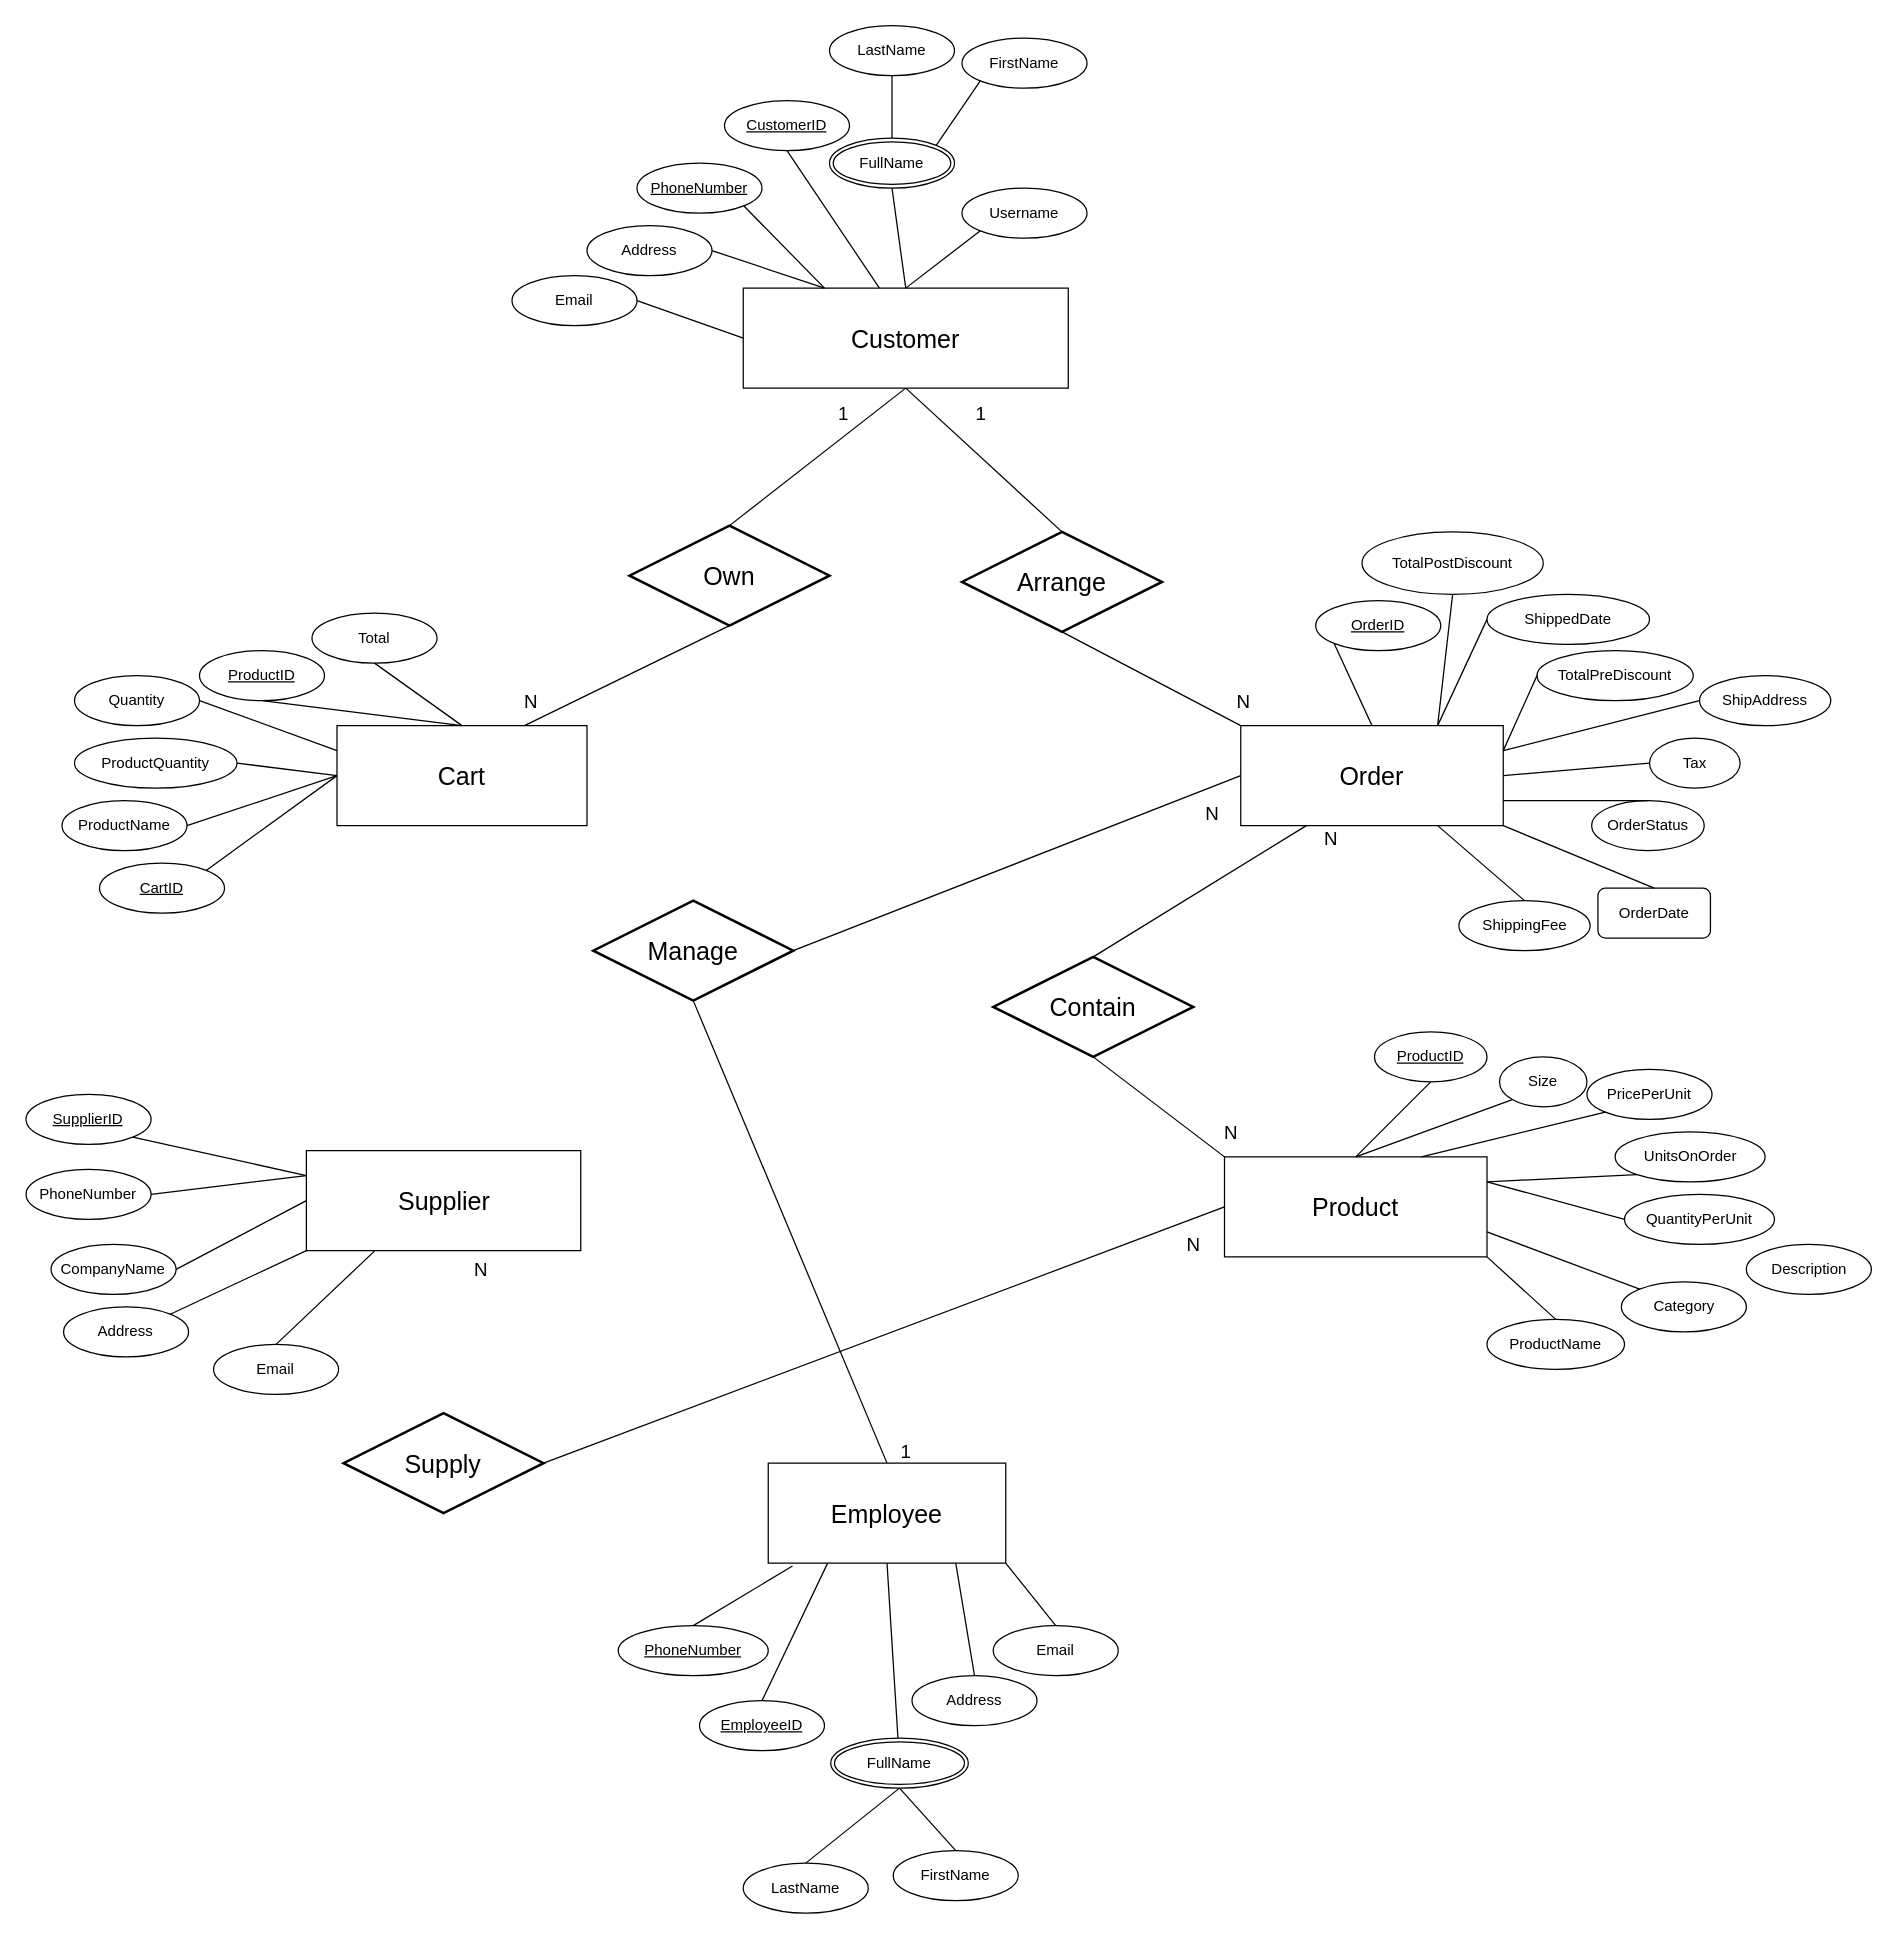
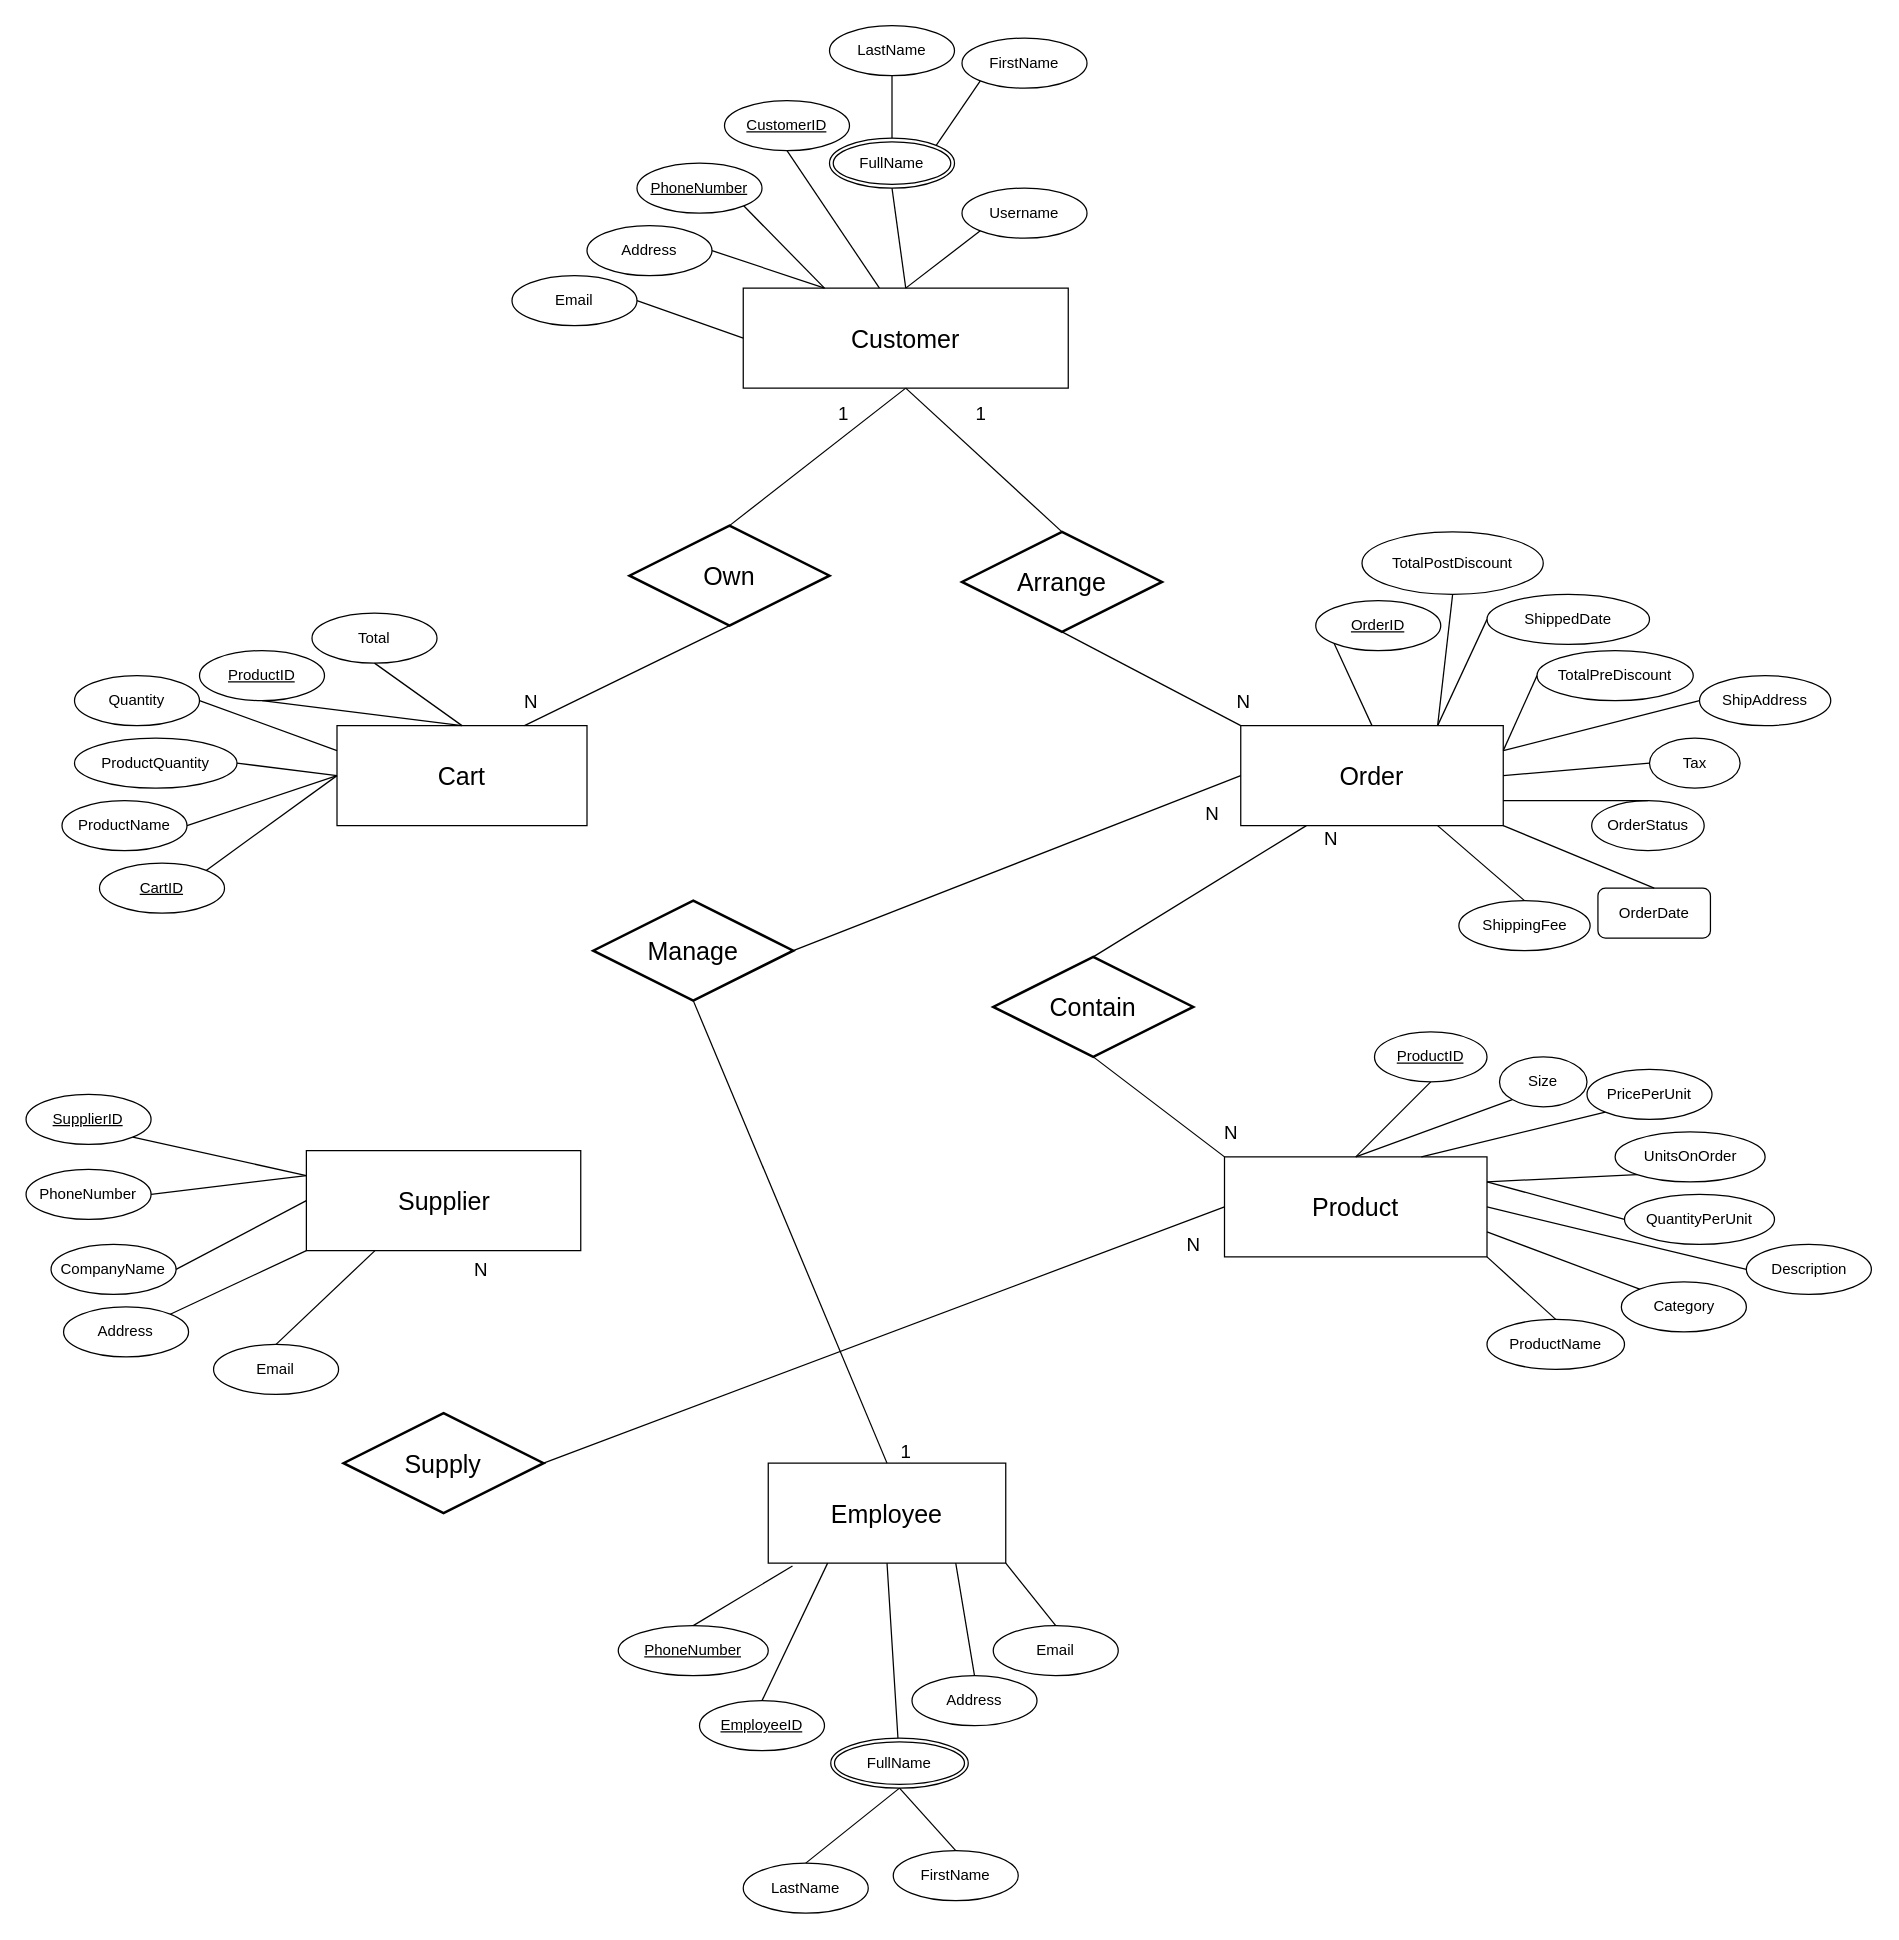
none -> (1617, 1238)
